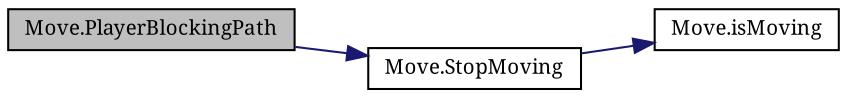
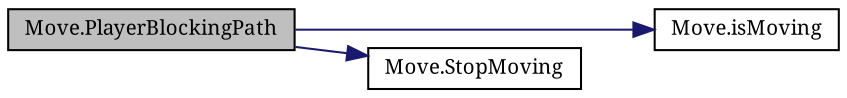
(607, 50) -> (464, 30)
